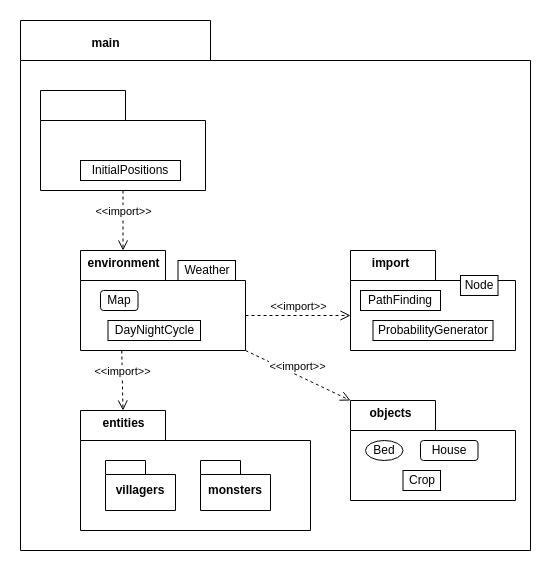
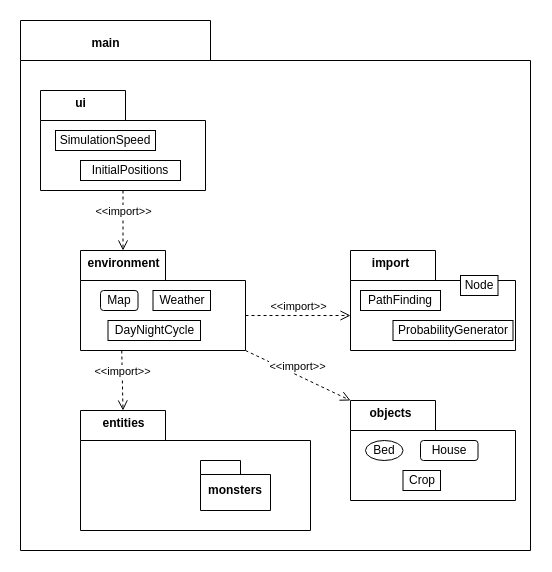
none -> (81, 104)
none -> (106, 141)
(207, 271) -> (182, 301)
(433, 331) -> (453, 331)
(141, 486) -> none
